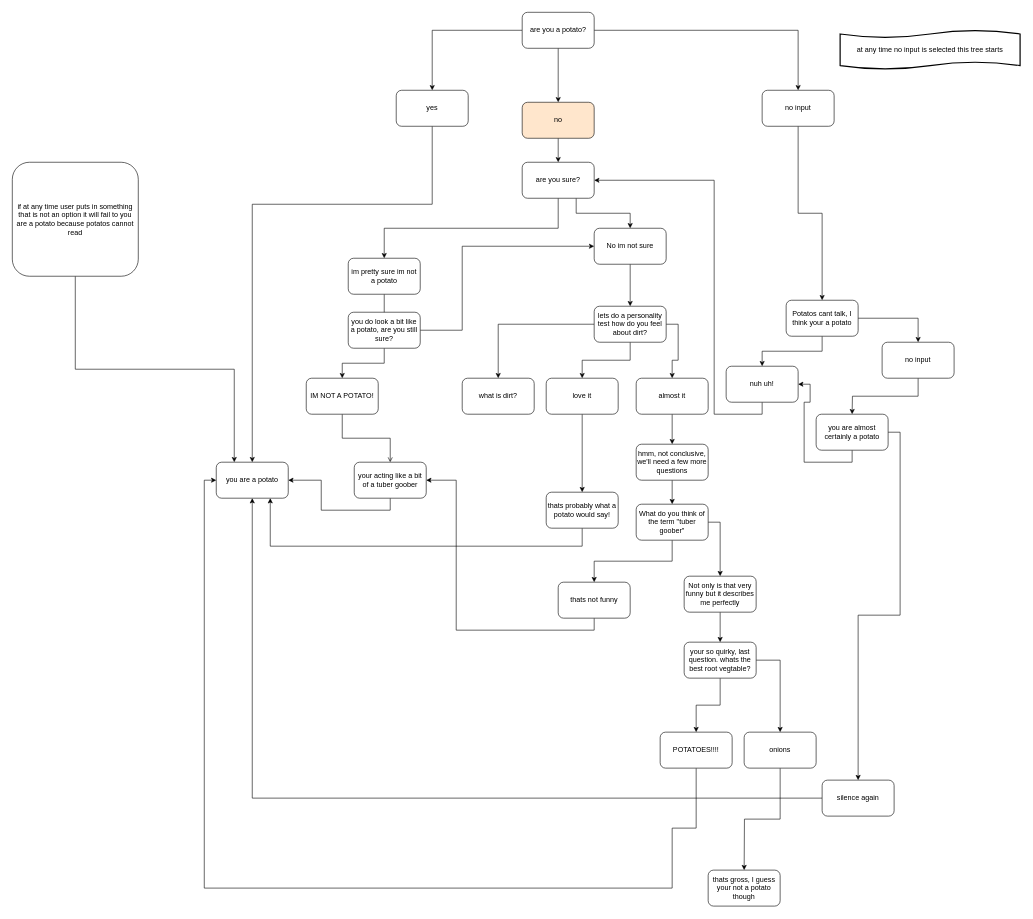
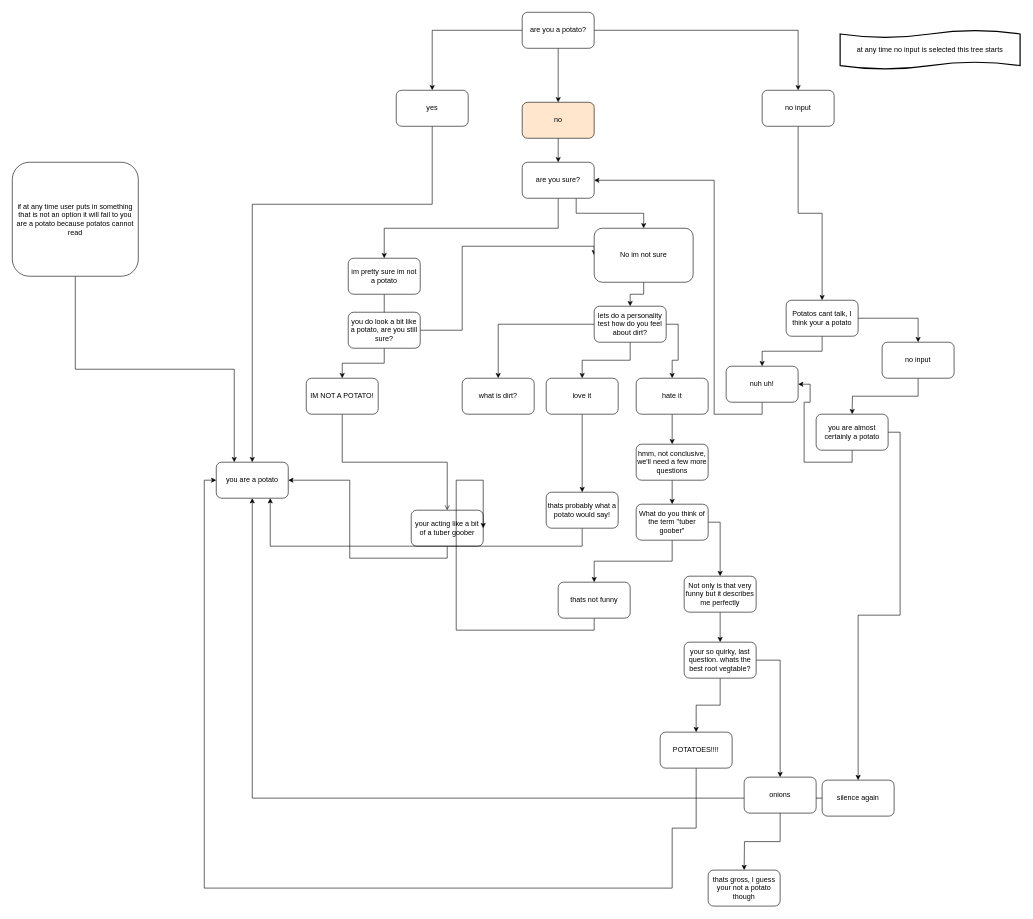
(630, 246) -> (644, 255)
(672, 396) -> (672, 396)
(390, 480) -> (447, 528)
(780, 750) -> (780, 795)
